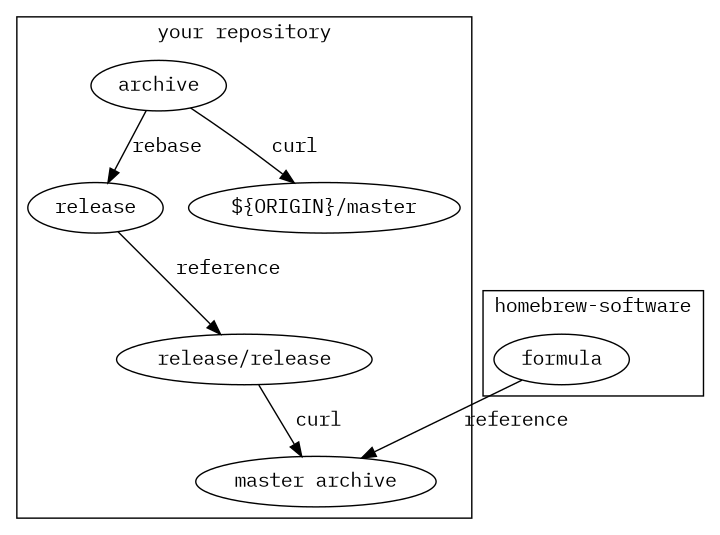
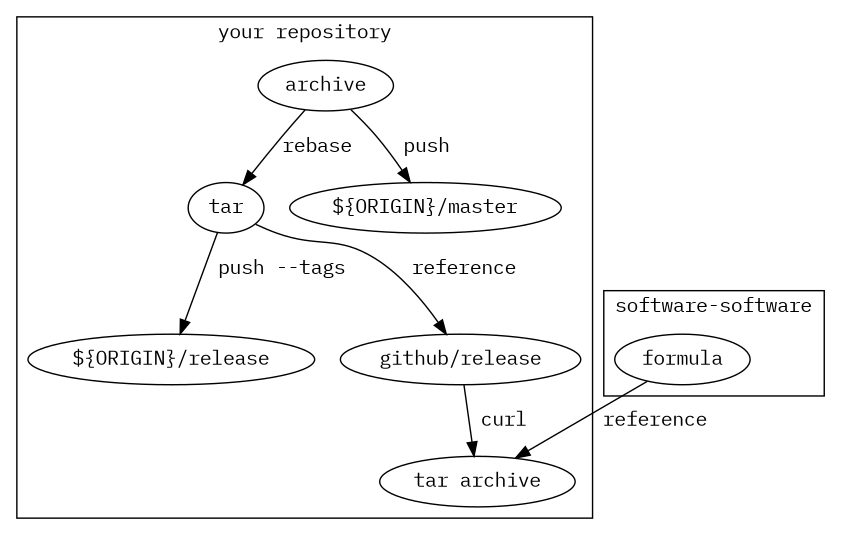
(300, 147) -> (432, 147)
(95, 208) -> (226, 208)
(593, 307) -> (714, 307)
none -> (171, 359)
(244, 359) -> (461, 359)
(316, 482) -> (477, 482)
